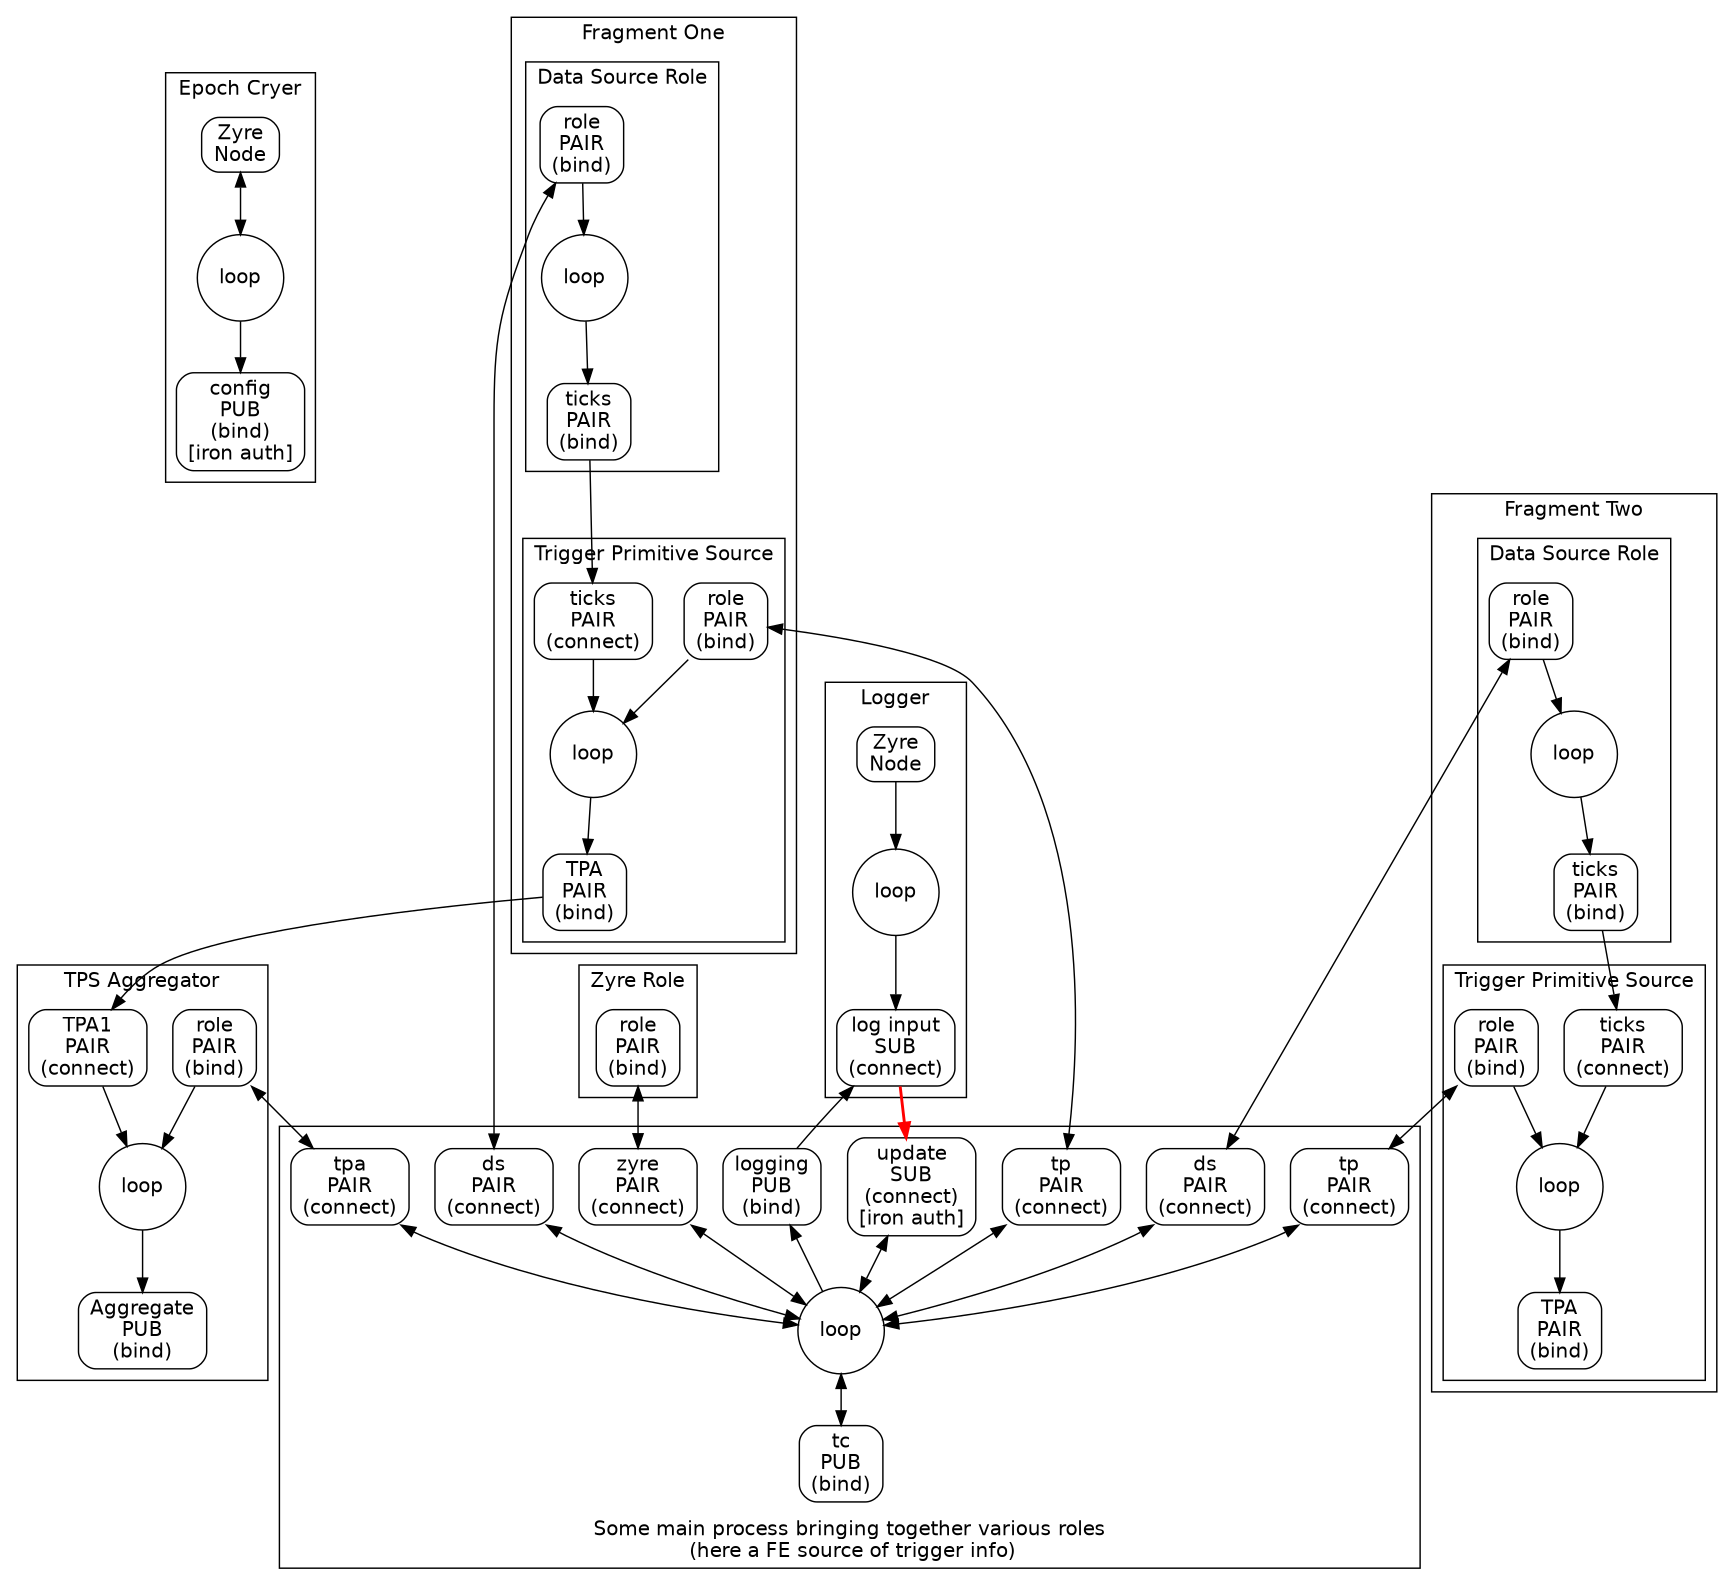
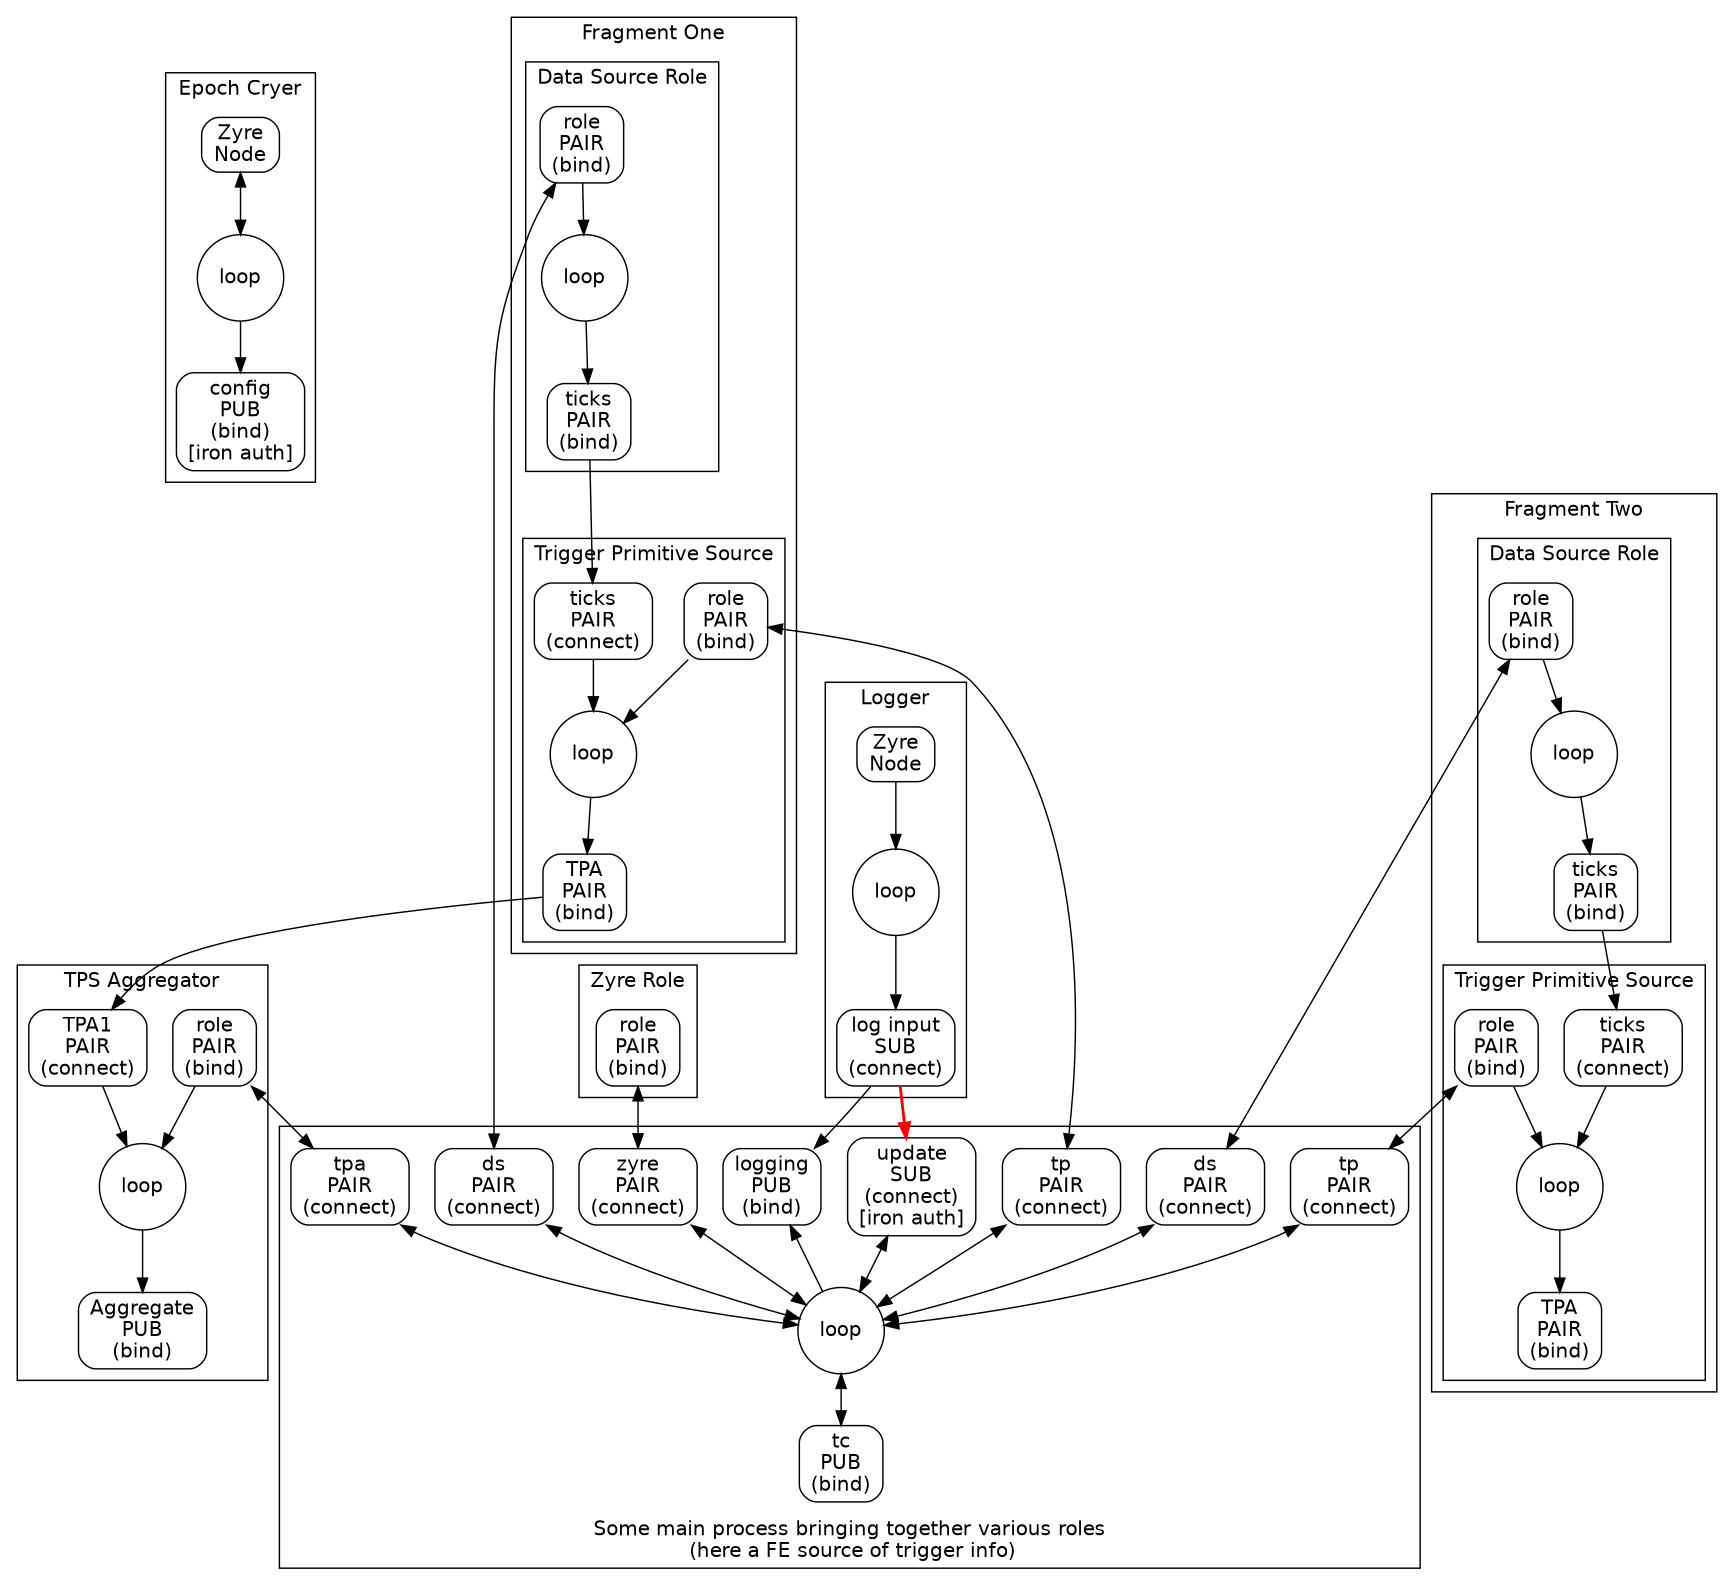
(824, 1117) -> (848, 1112)
